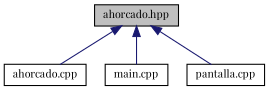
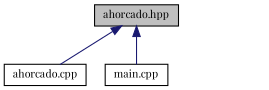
(226, 75) -> none
